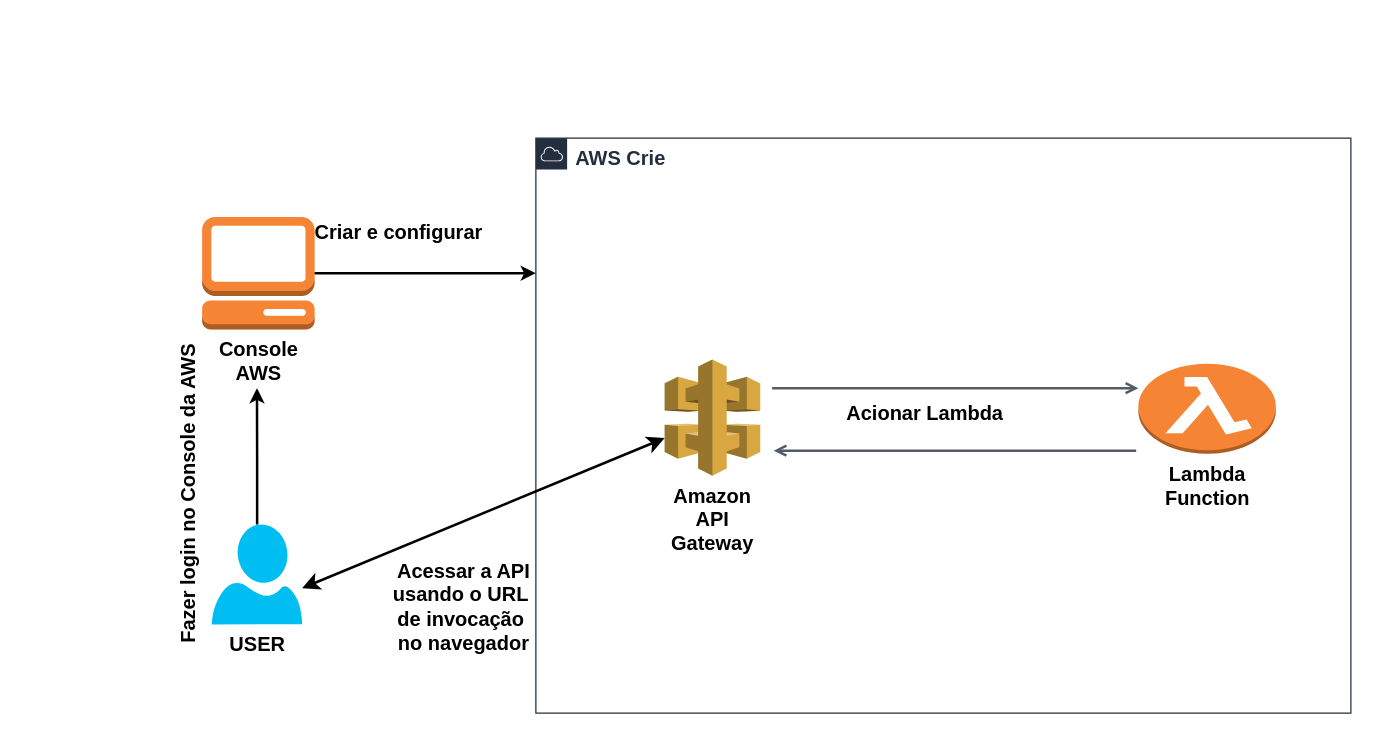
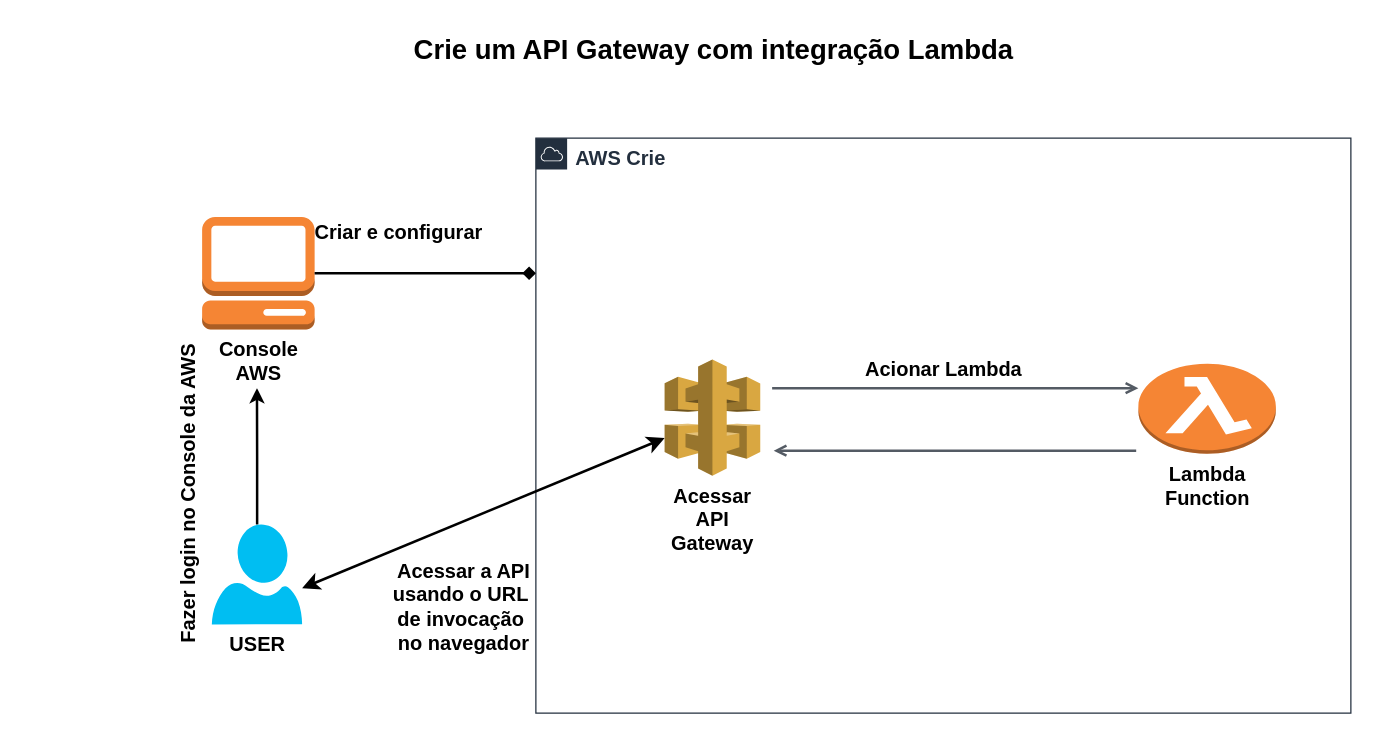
none -> (713, 51)
(523, 273) -> (522, 273)
(924, 413) -> (943, 369)
(713, 511) -> (713, 511)
